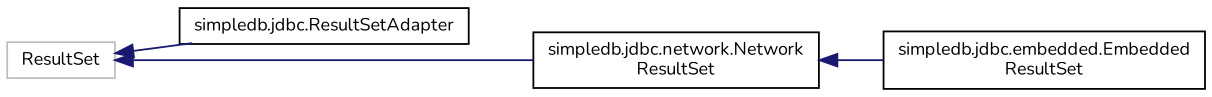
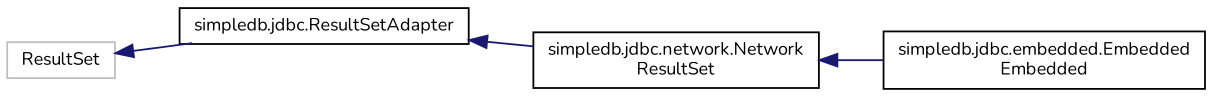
(333, 60) -> (510, 44)
(1044, 60) -> (1044, 60)
